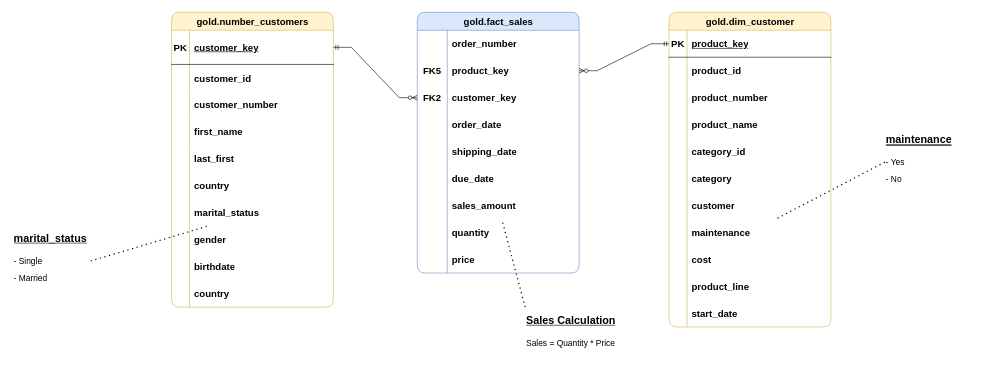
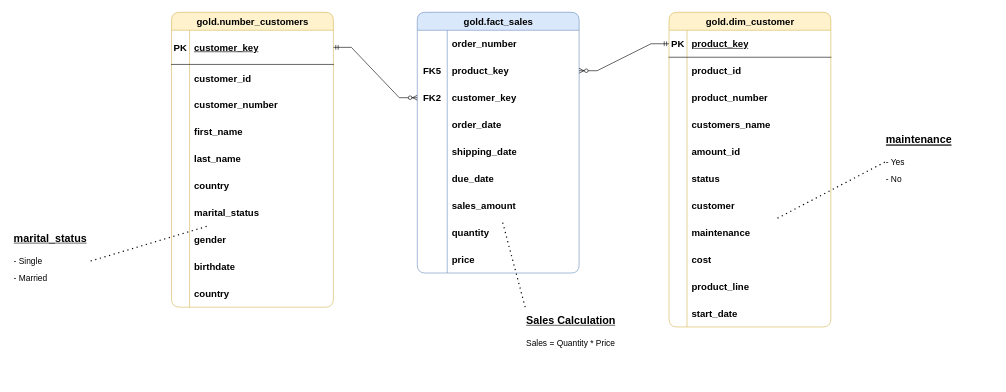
(724, 125) -> (730, 125)
(720, 152) -> (715, 152)
(218, 159) -> (217, 159)
(714, 179) -> (708, 179)
